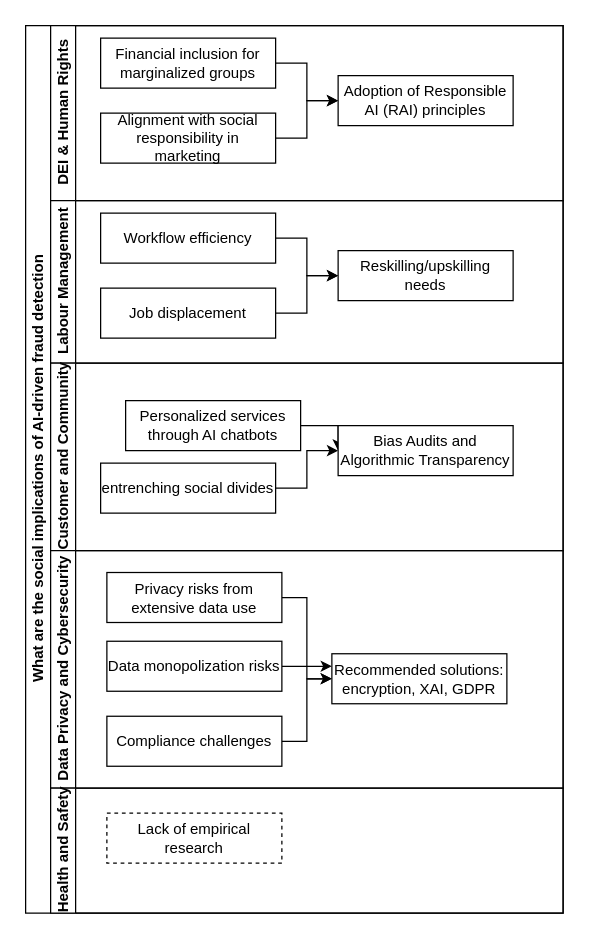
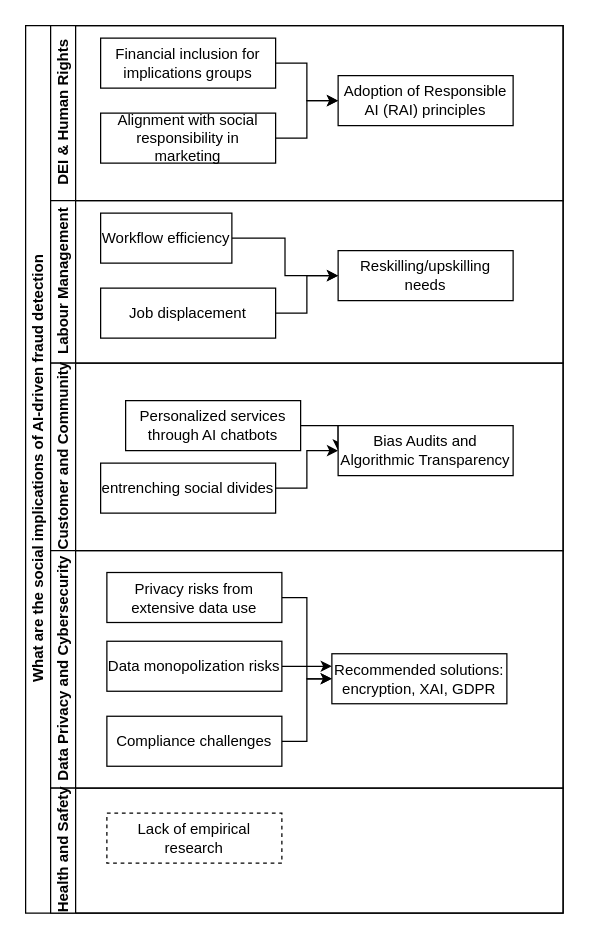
(188, 63) -> (188, 63)
(188, 238) -> (166, 238)
